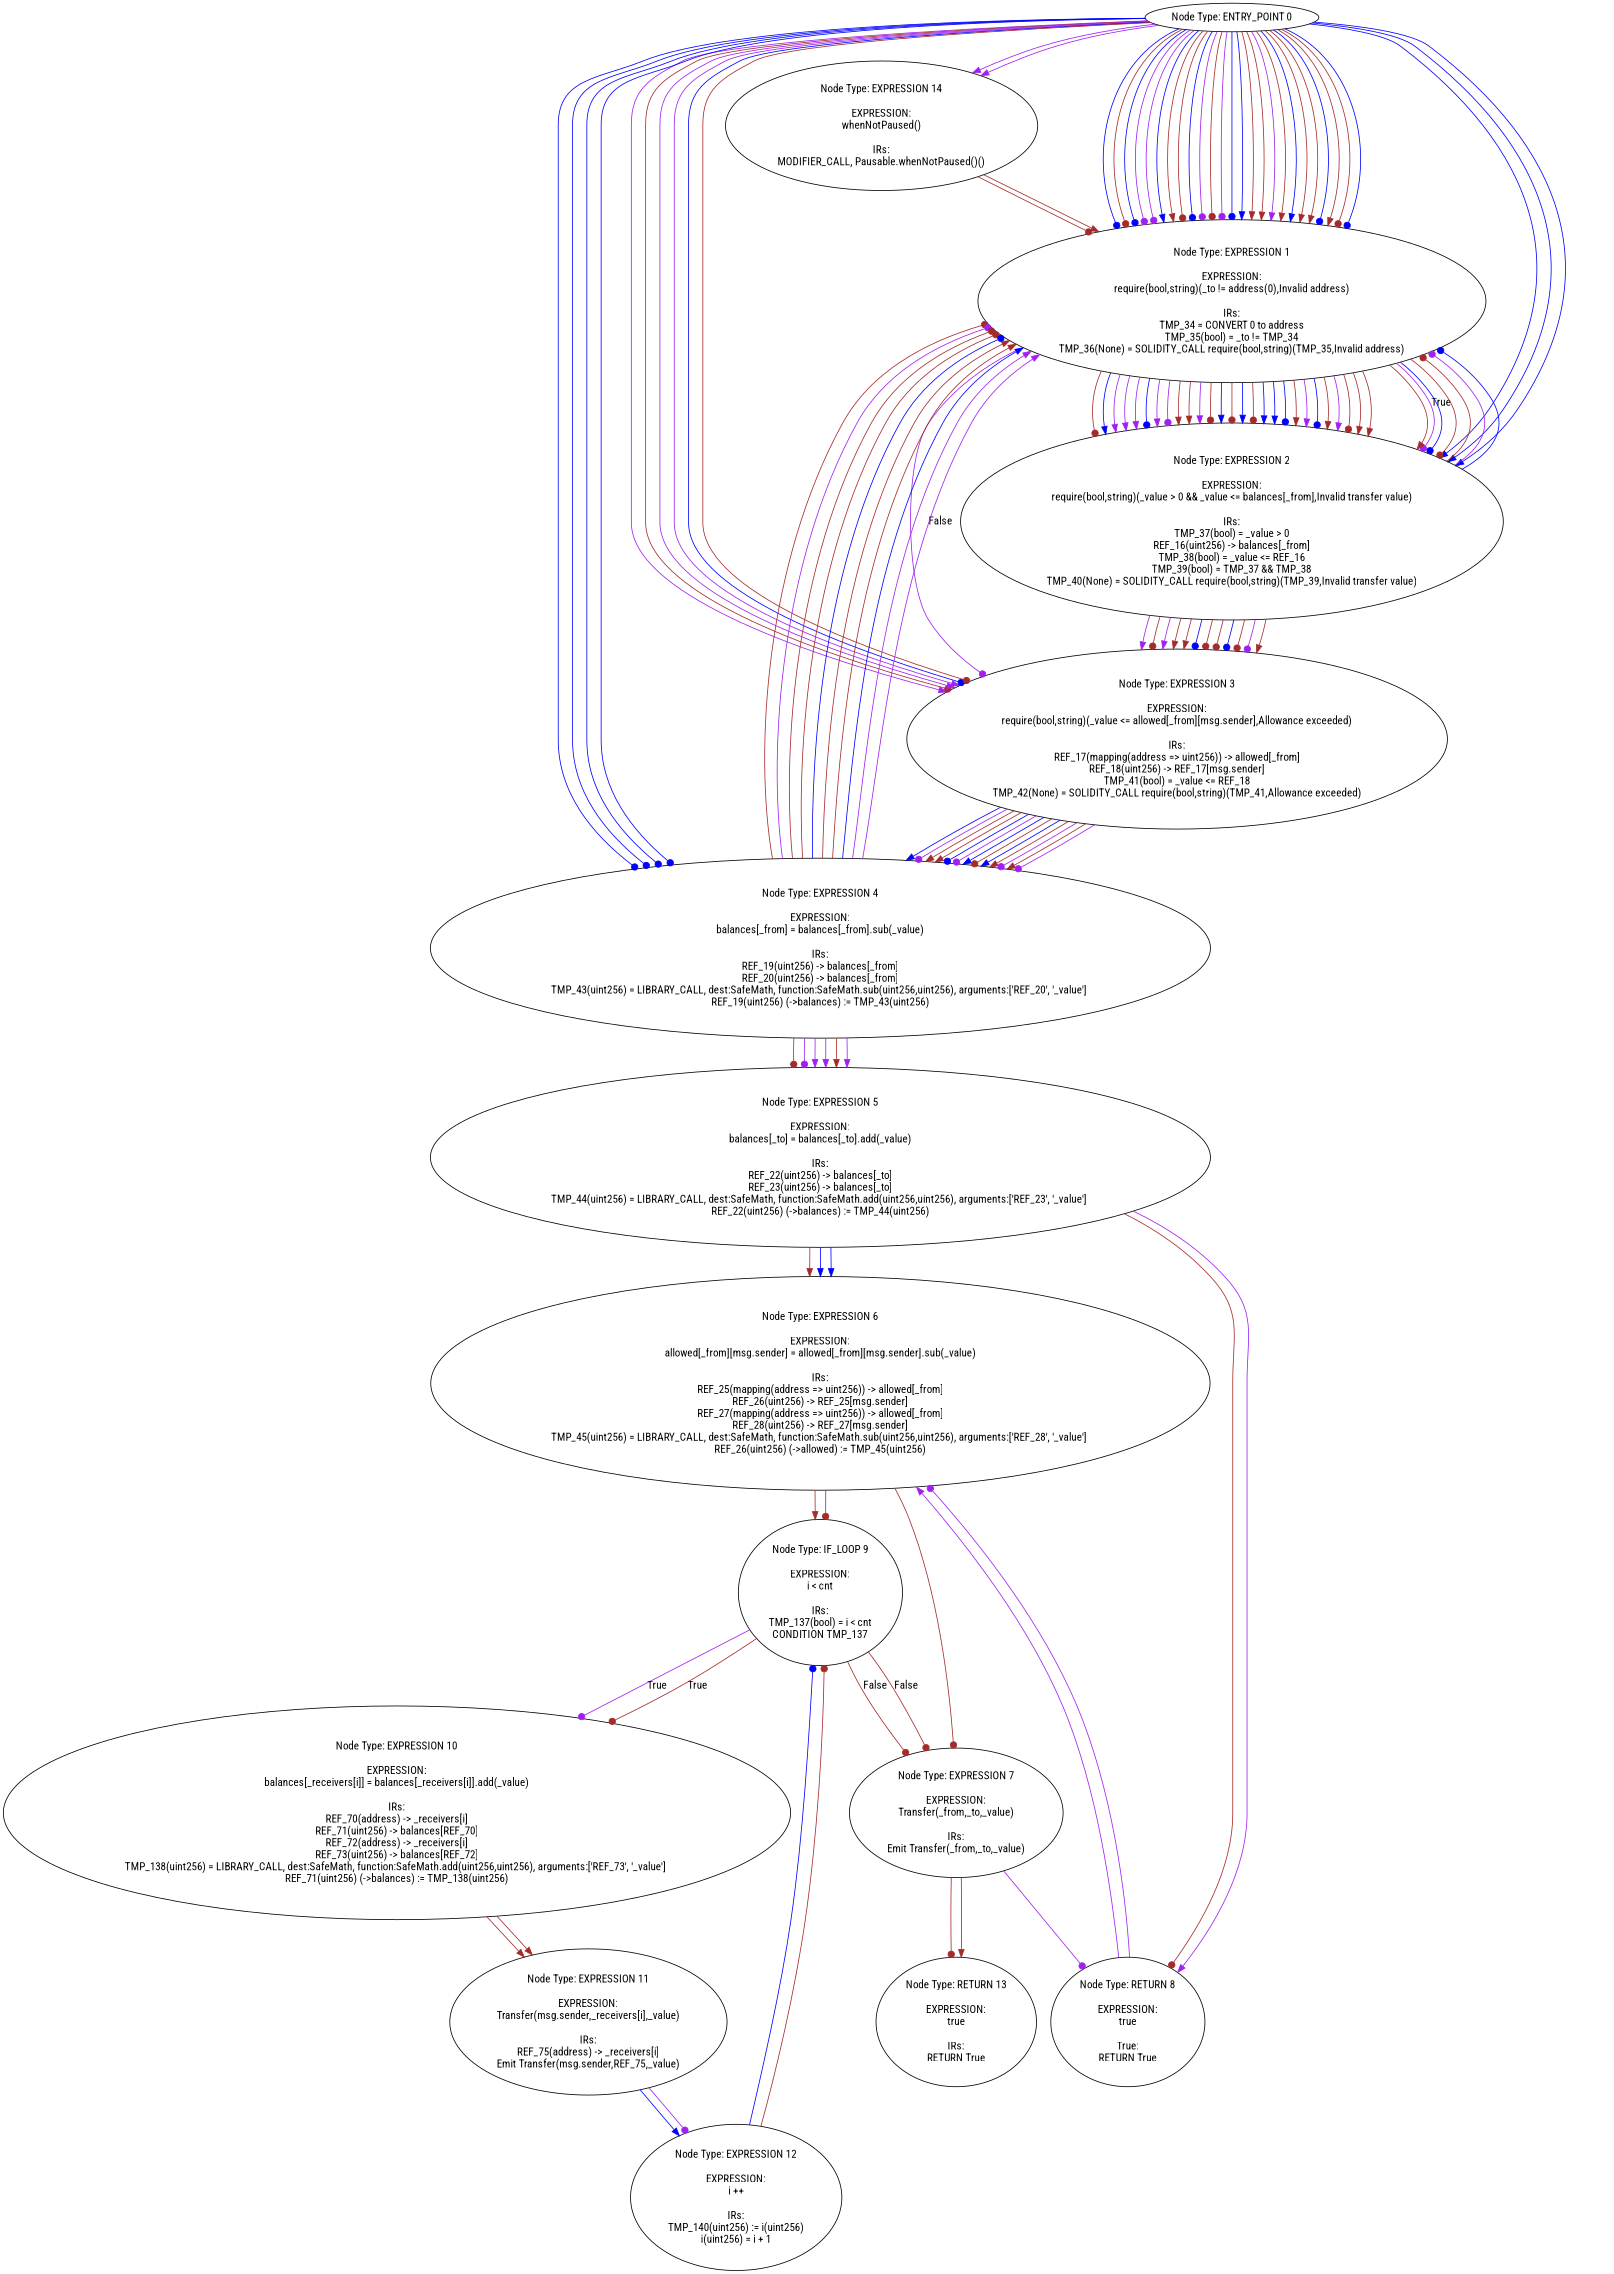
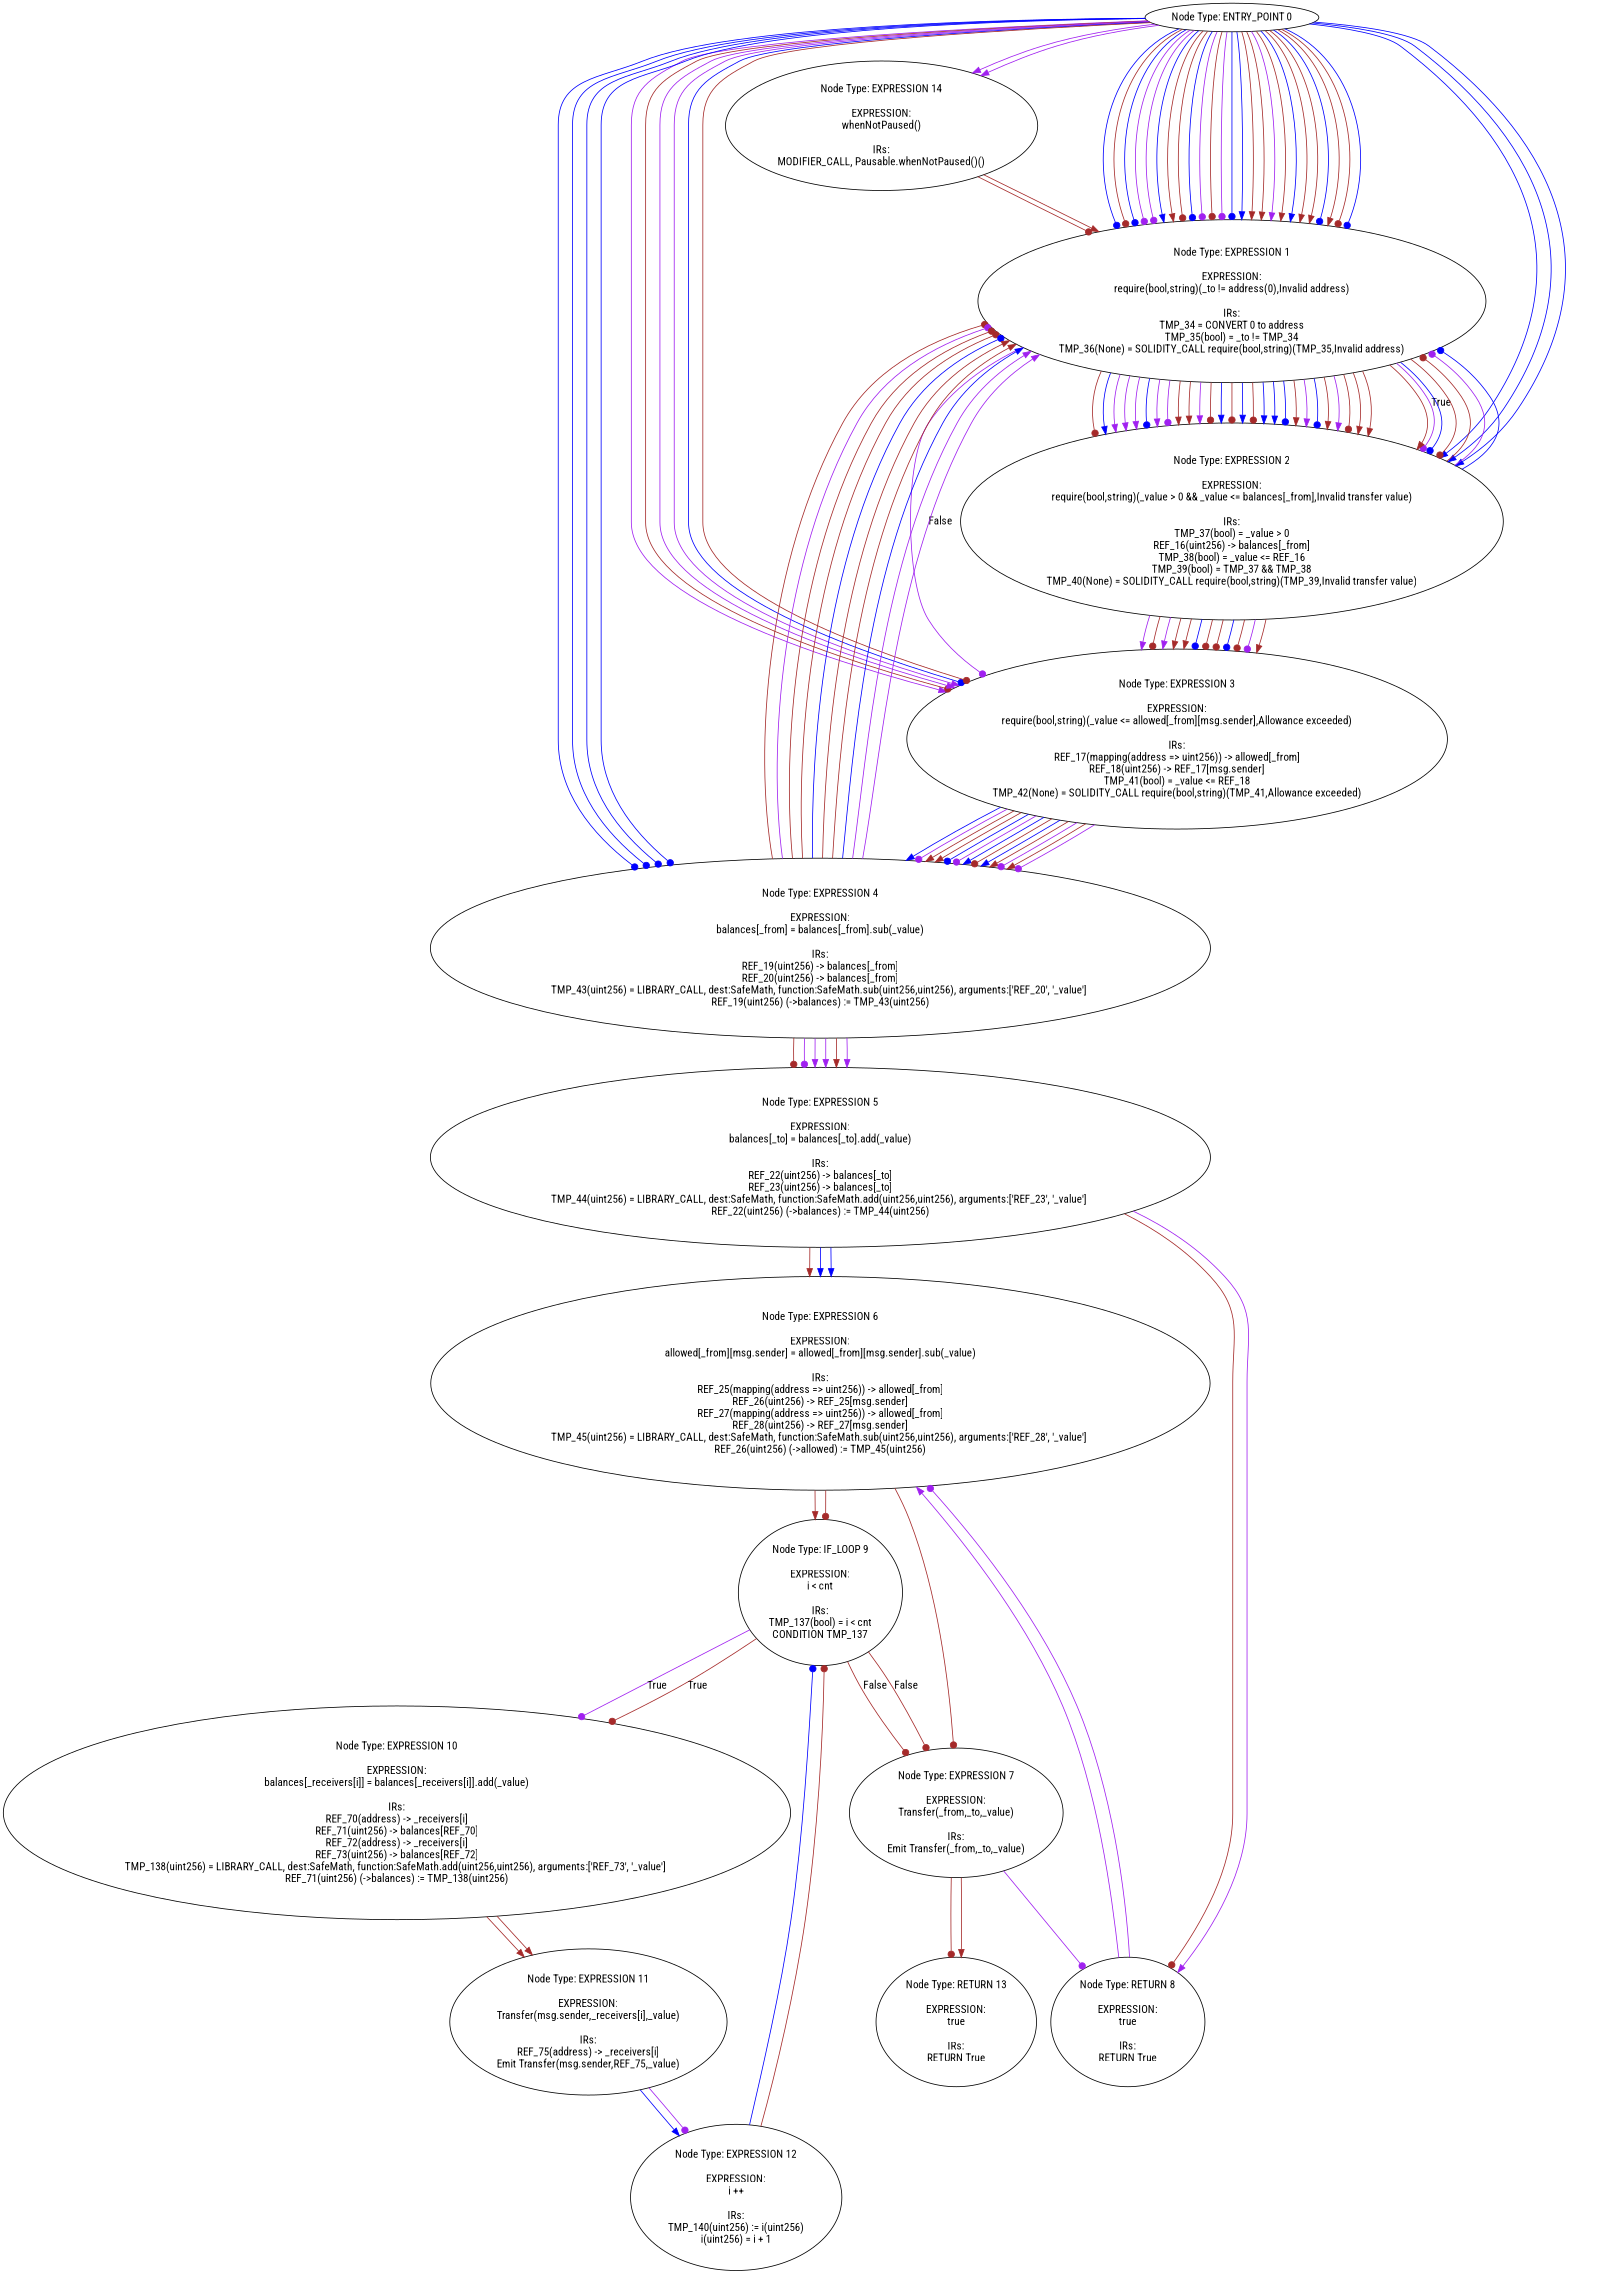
(1128, 2022) -> (1128, 2022)
